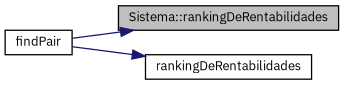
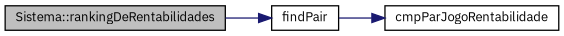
(96, 35) -> (242, 18)
(229, 67) -> (472, 18)
